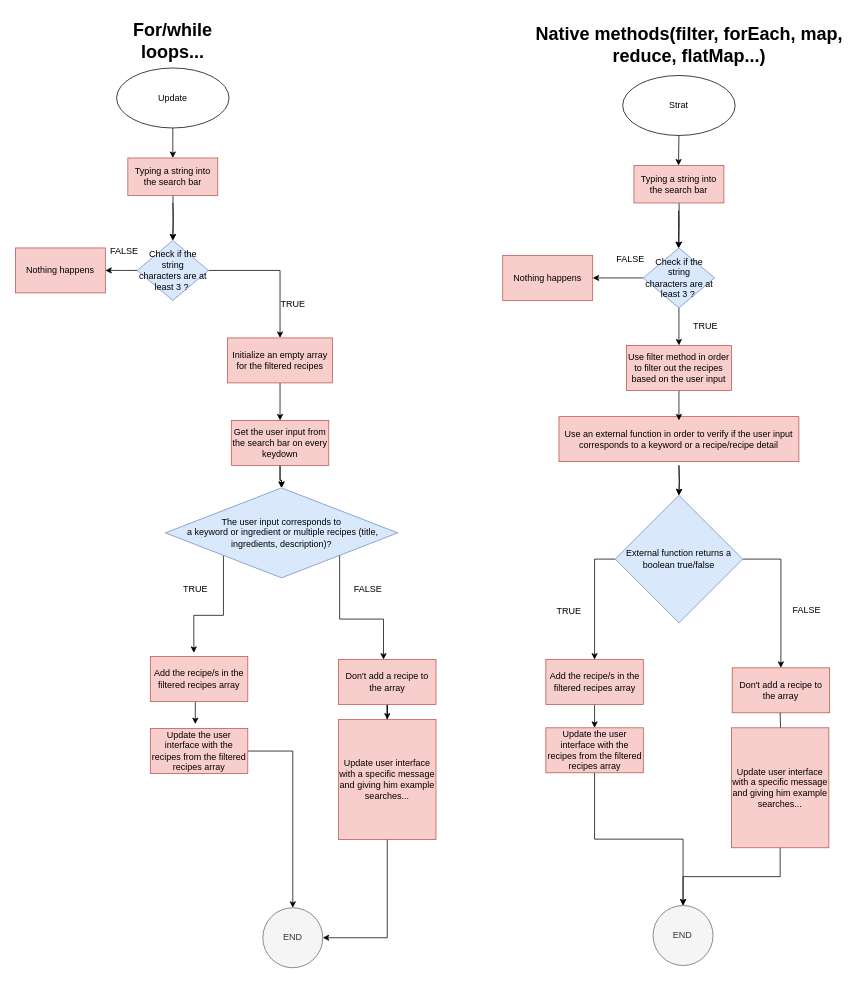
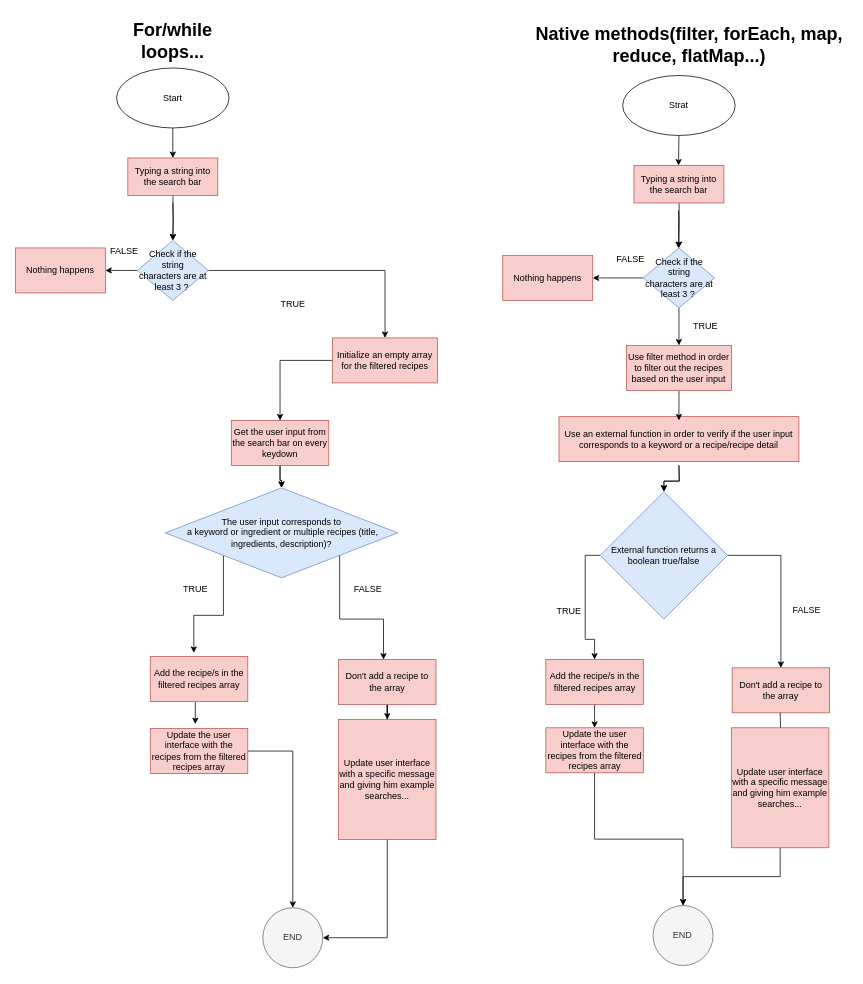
(173, 98) -> (173, 98)
(280, 360) -> (385, 360)
(679, 559) -> (664, 555)
